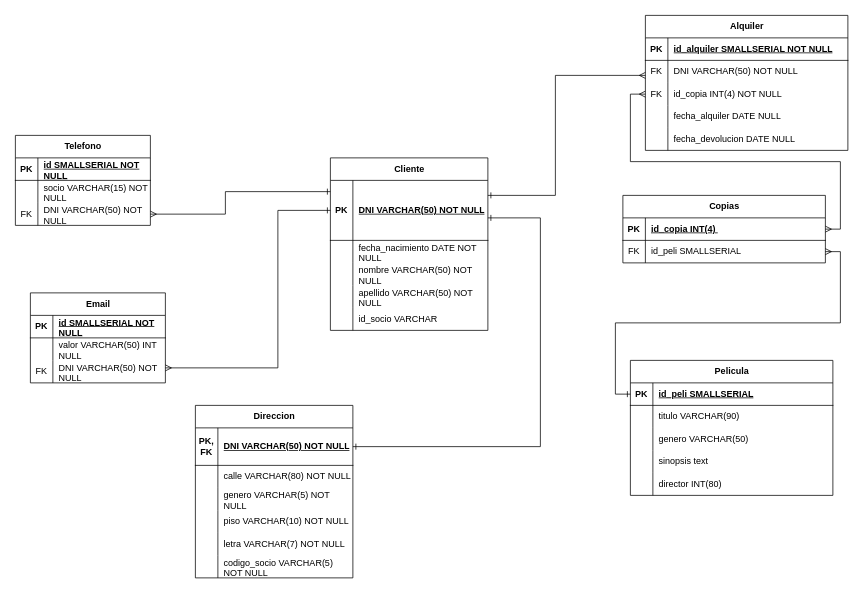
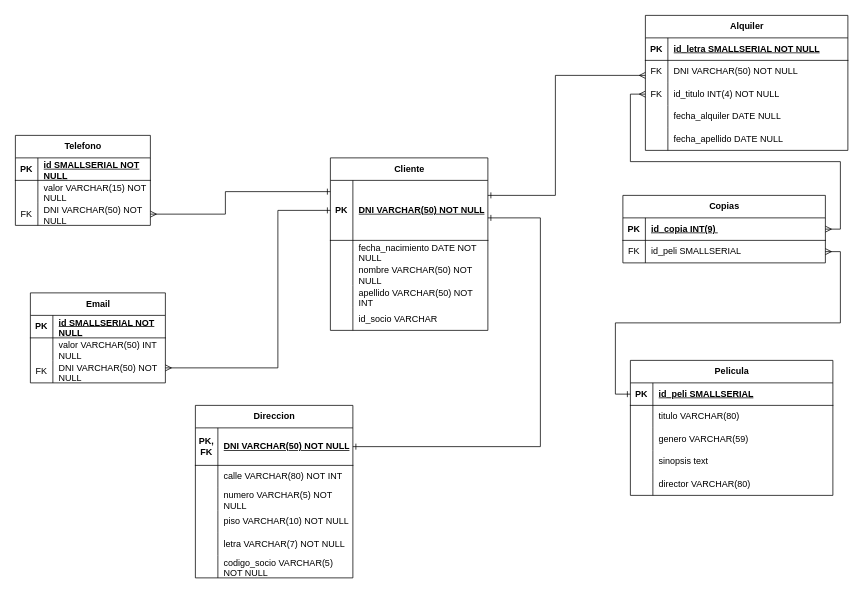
(746, 49) -> (741, 49)
(729, 94) -> (730, 94)
(735, 139) -> (729, 139)
(97, 192) -> (97, 192)
(686, 229) -> (686, 229)
(423, 297) -> (422, 297)
(701, 417) -> (701, 417)
(703, 439) -> (703, 439)
(284, 477) -> (281, 477)
(697, 484) -> (707, 484)
(286, 499) -> (286, 499)
